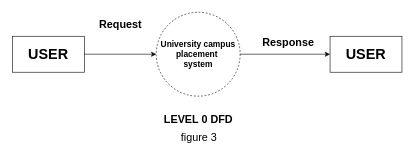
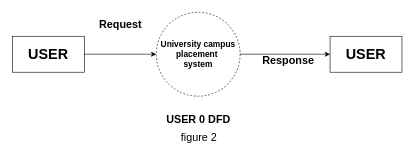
(288, 42) -> (288, 60)
(199, 120) -> (199, 120)
(199, 138) -> (199, 138)
